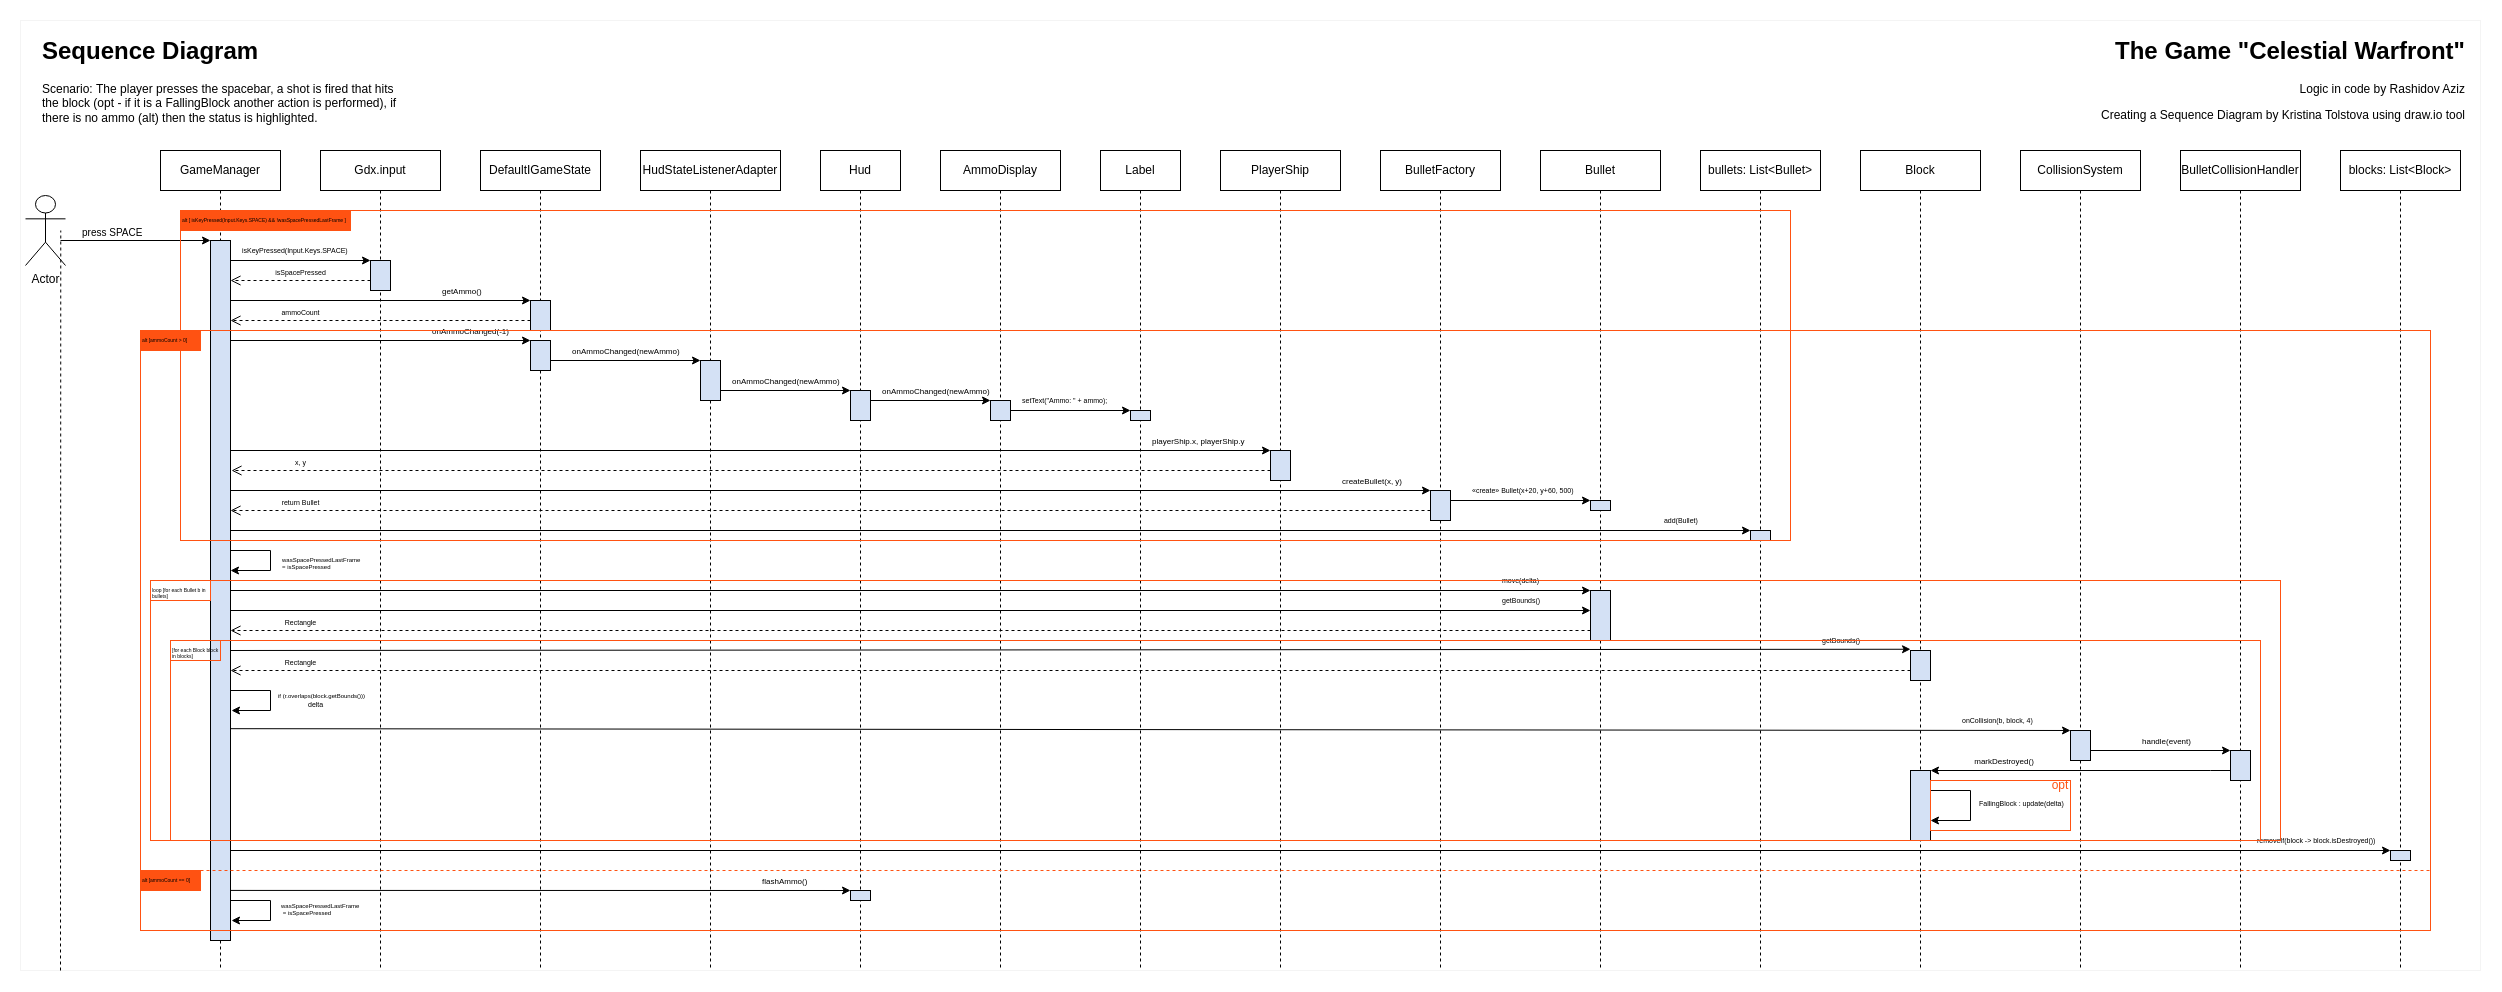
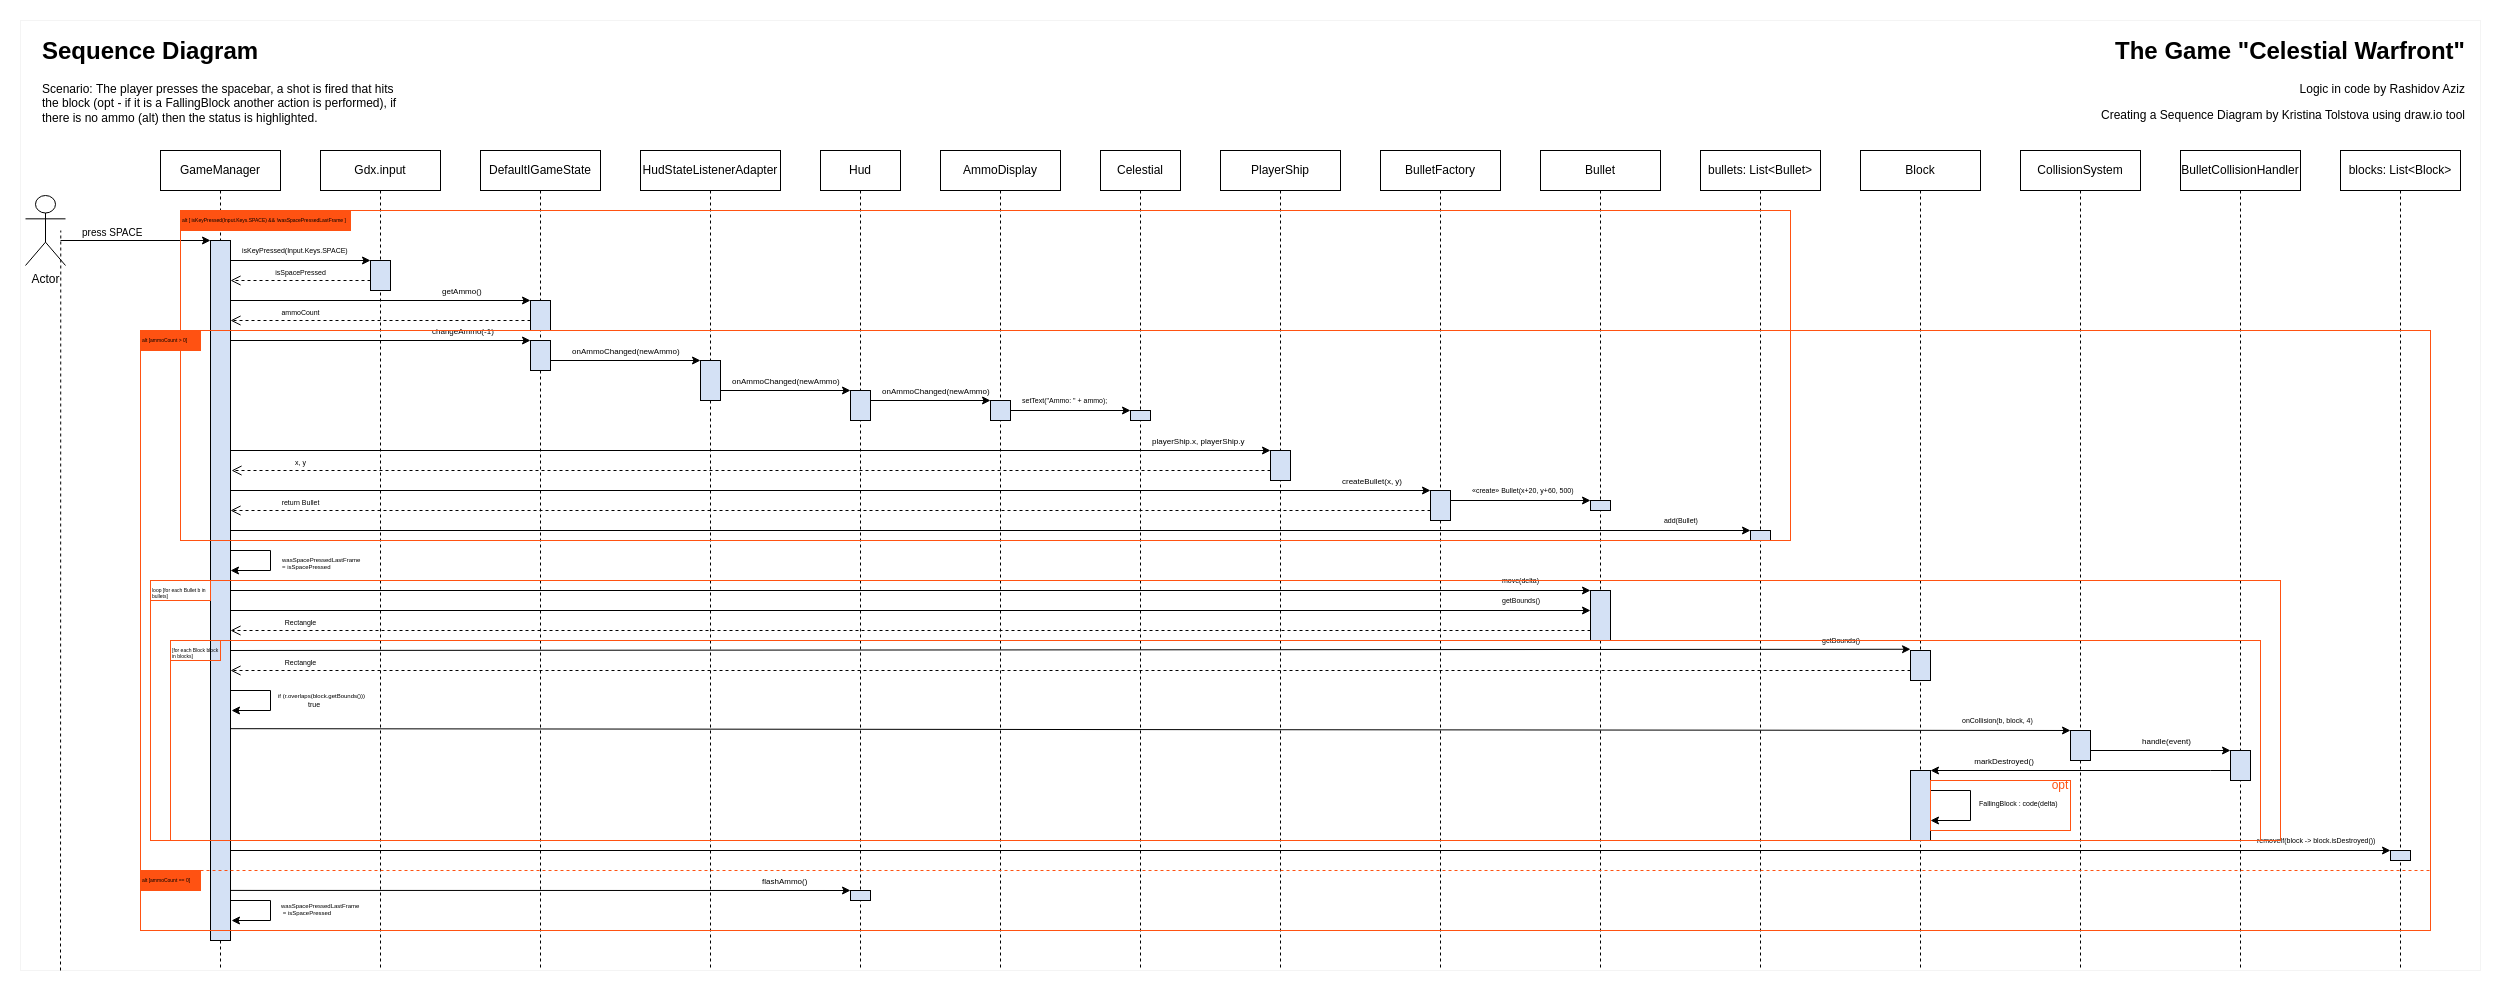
(1141, 171) -> (1141, 171)
(471, 332) -> (464, 332)
(317, 706) -> (316, 706)
(2024, 809) -> (2023, 805)
